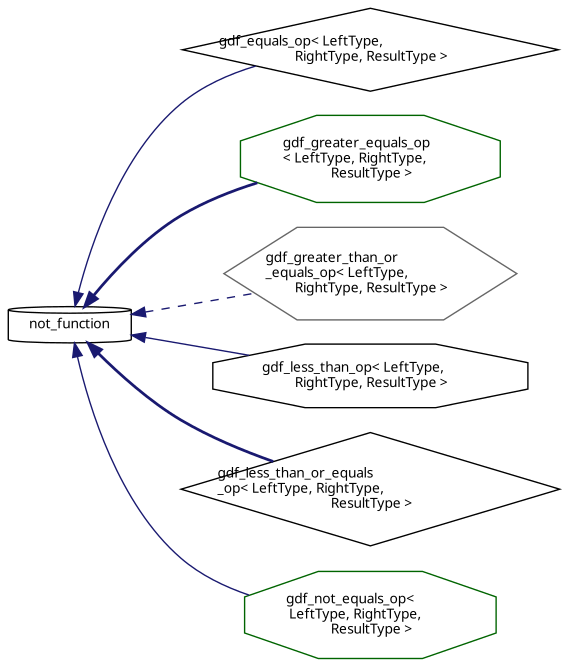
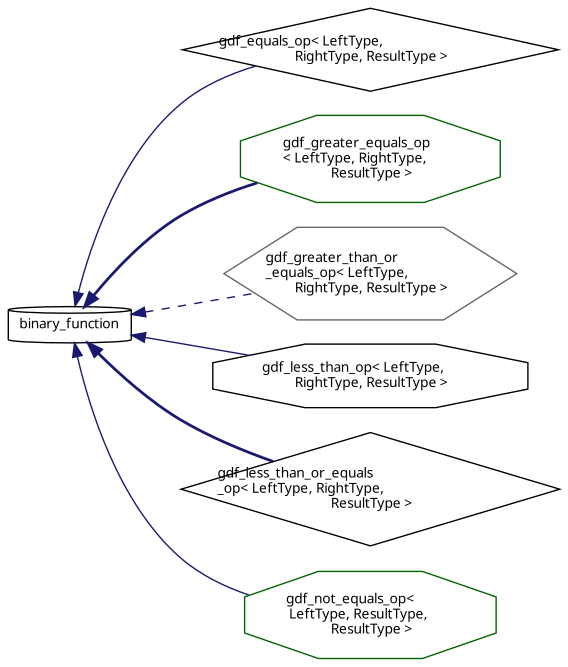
(70, 325) -> (70, 325)
(370, 615) -> (370, 615)
